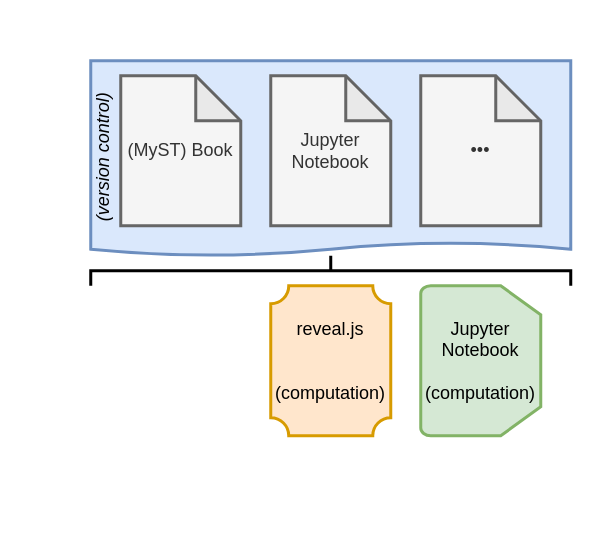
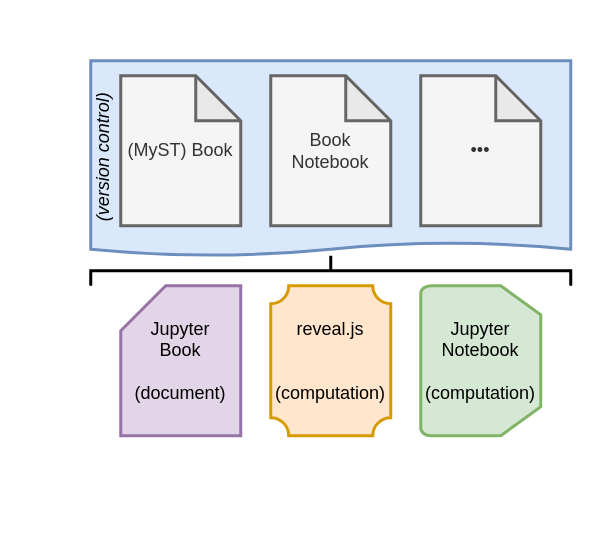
(331, 151) -> (331, 151)
none -> (181, 361)
